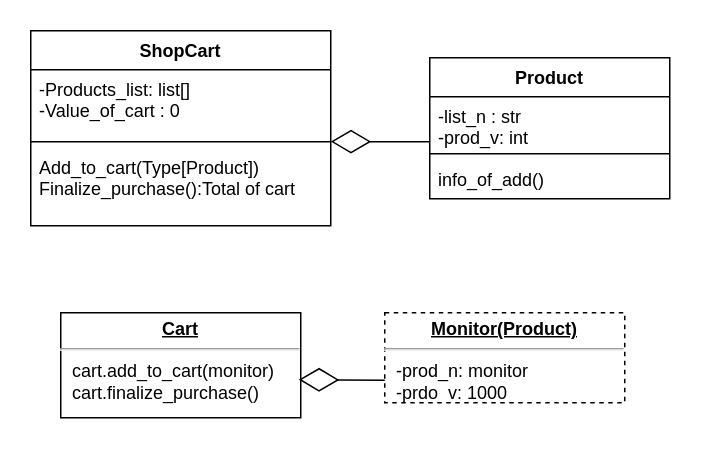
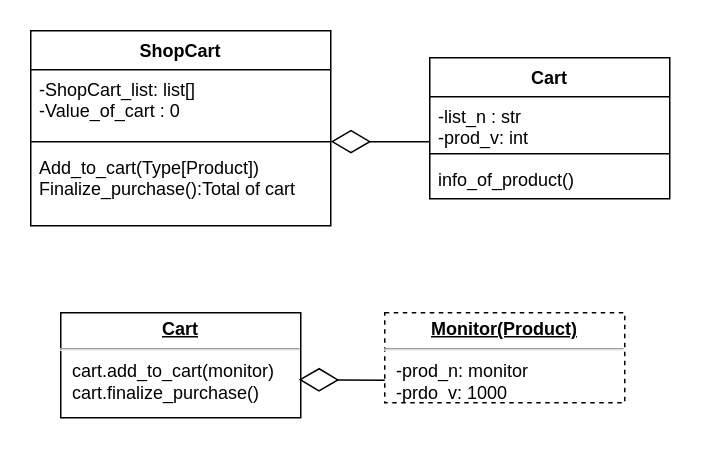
(549, 78) -> (549, 78)
(136, 90) -> (136, 90)
(501, 180) -> (521, 180)
